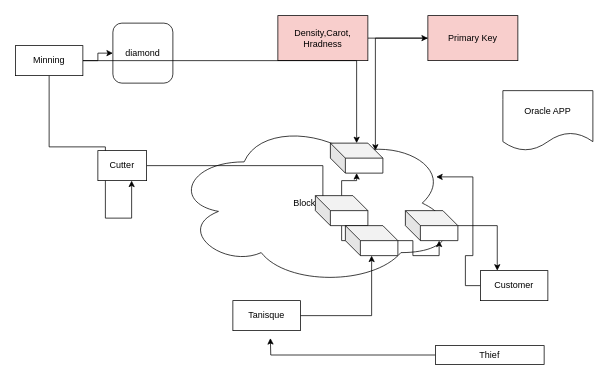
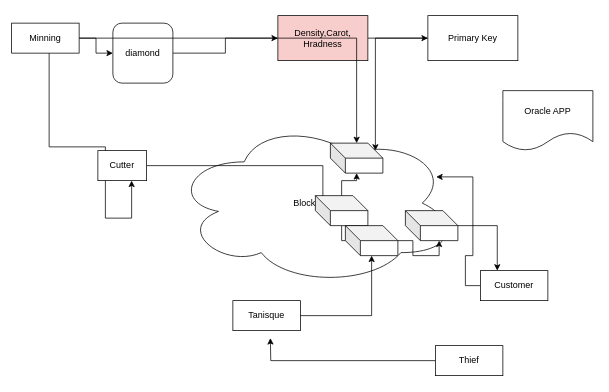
(473, 38) -> (473, 38)
none -> (206, 53)
(49, 60) -> (45, 38)
(490, 355) -> (469, 360)
